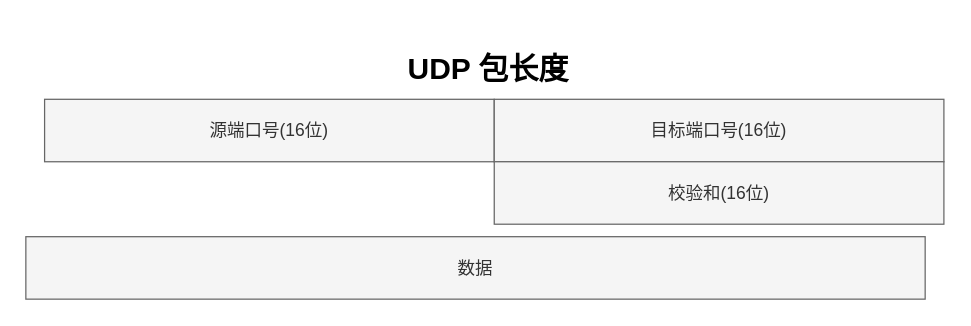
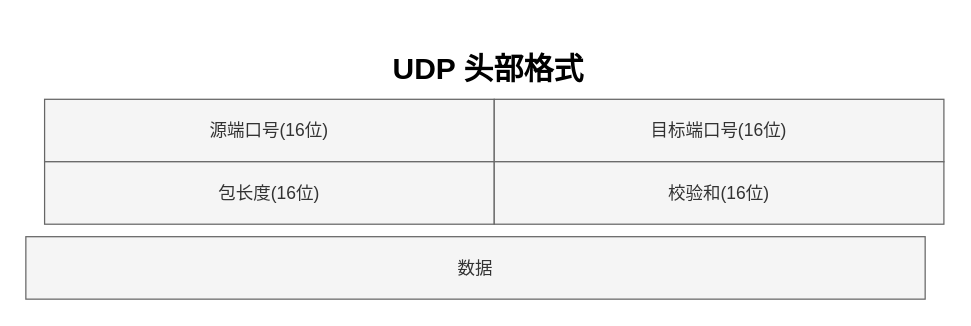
(489, 69) -> (489, 69)
none -> (269, 193)
